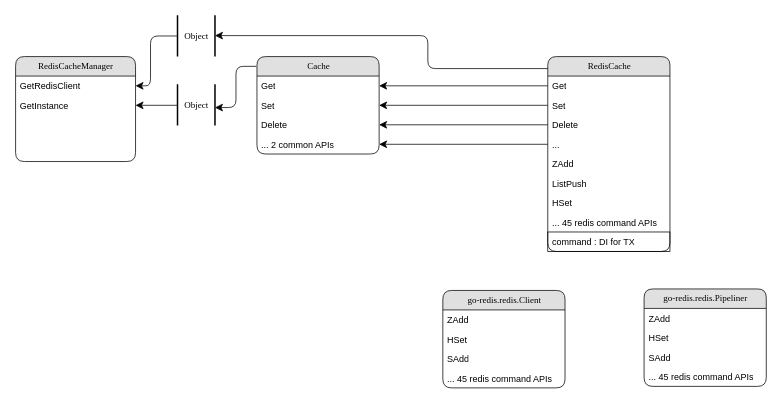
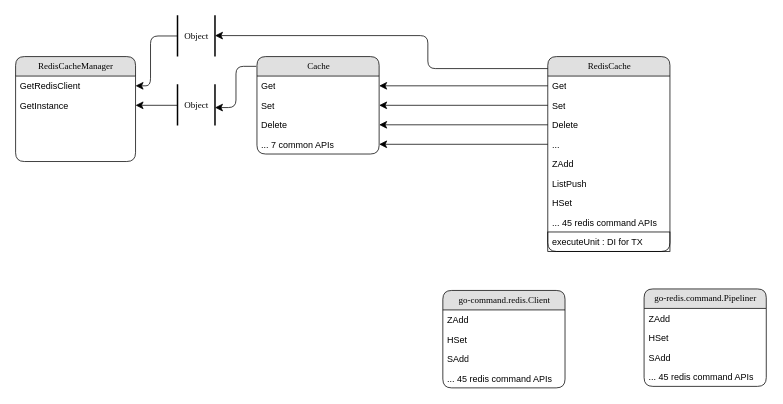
(297, 145) -> (297, 145)
(594, 243) -> (603, 243)
(706, 299) -> (706, 299)
(505, 300) -> (505, 300)
